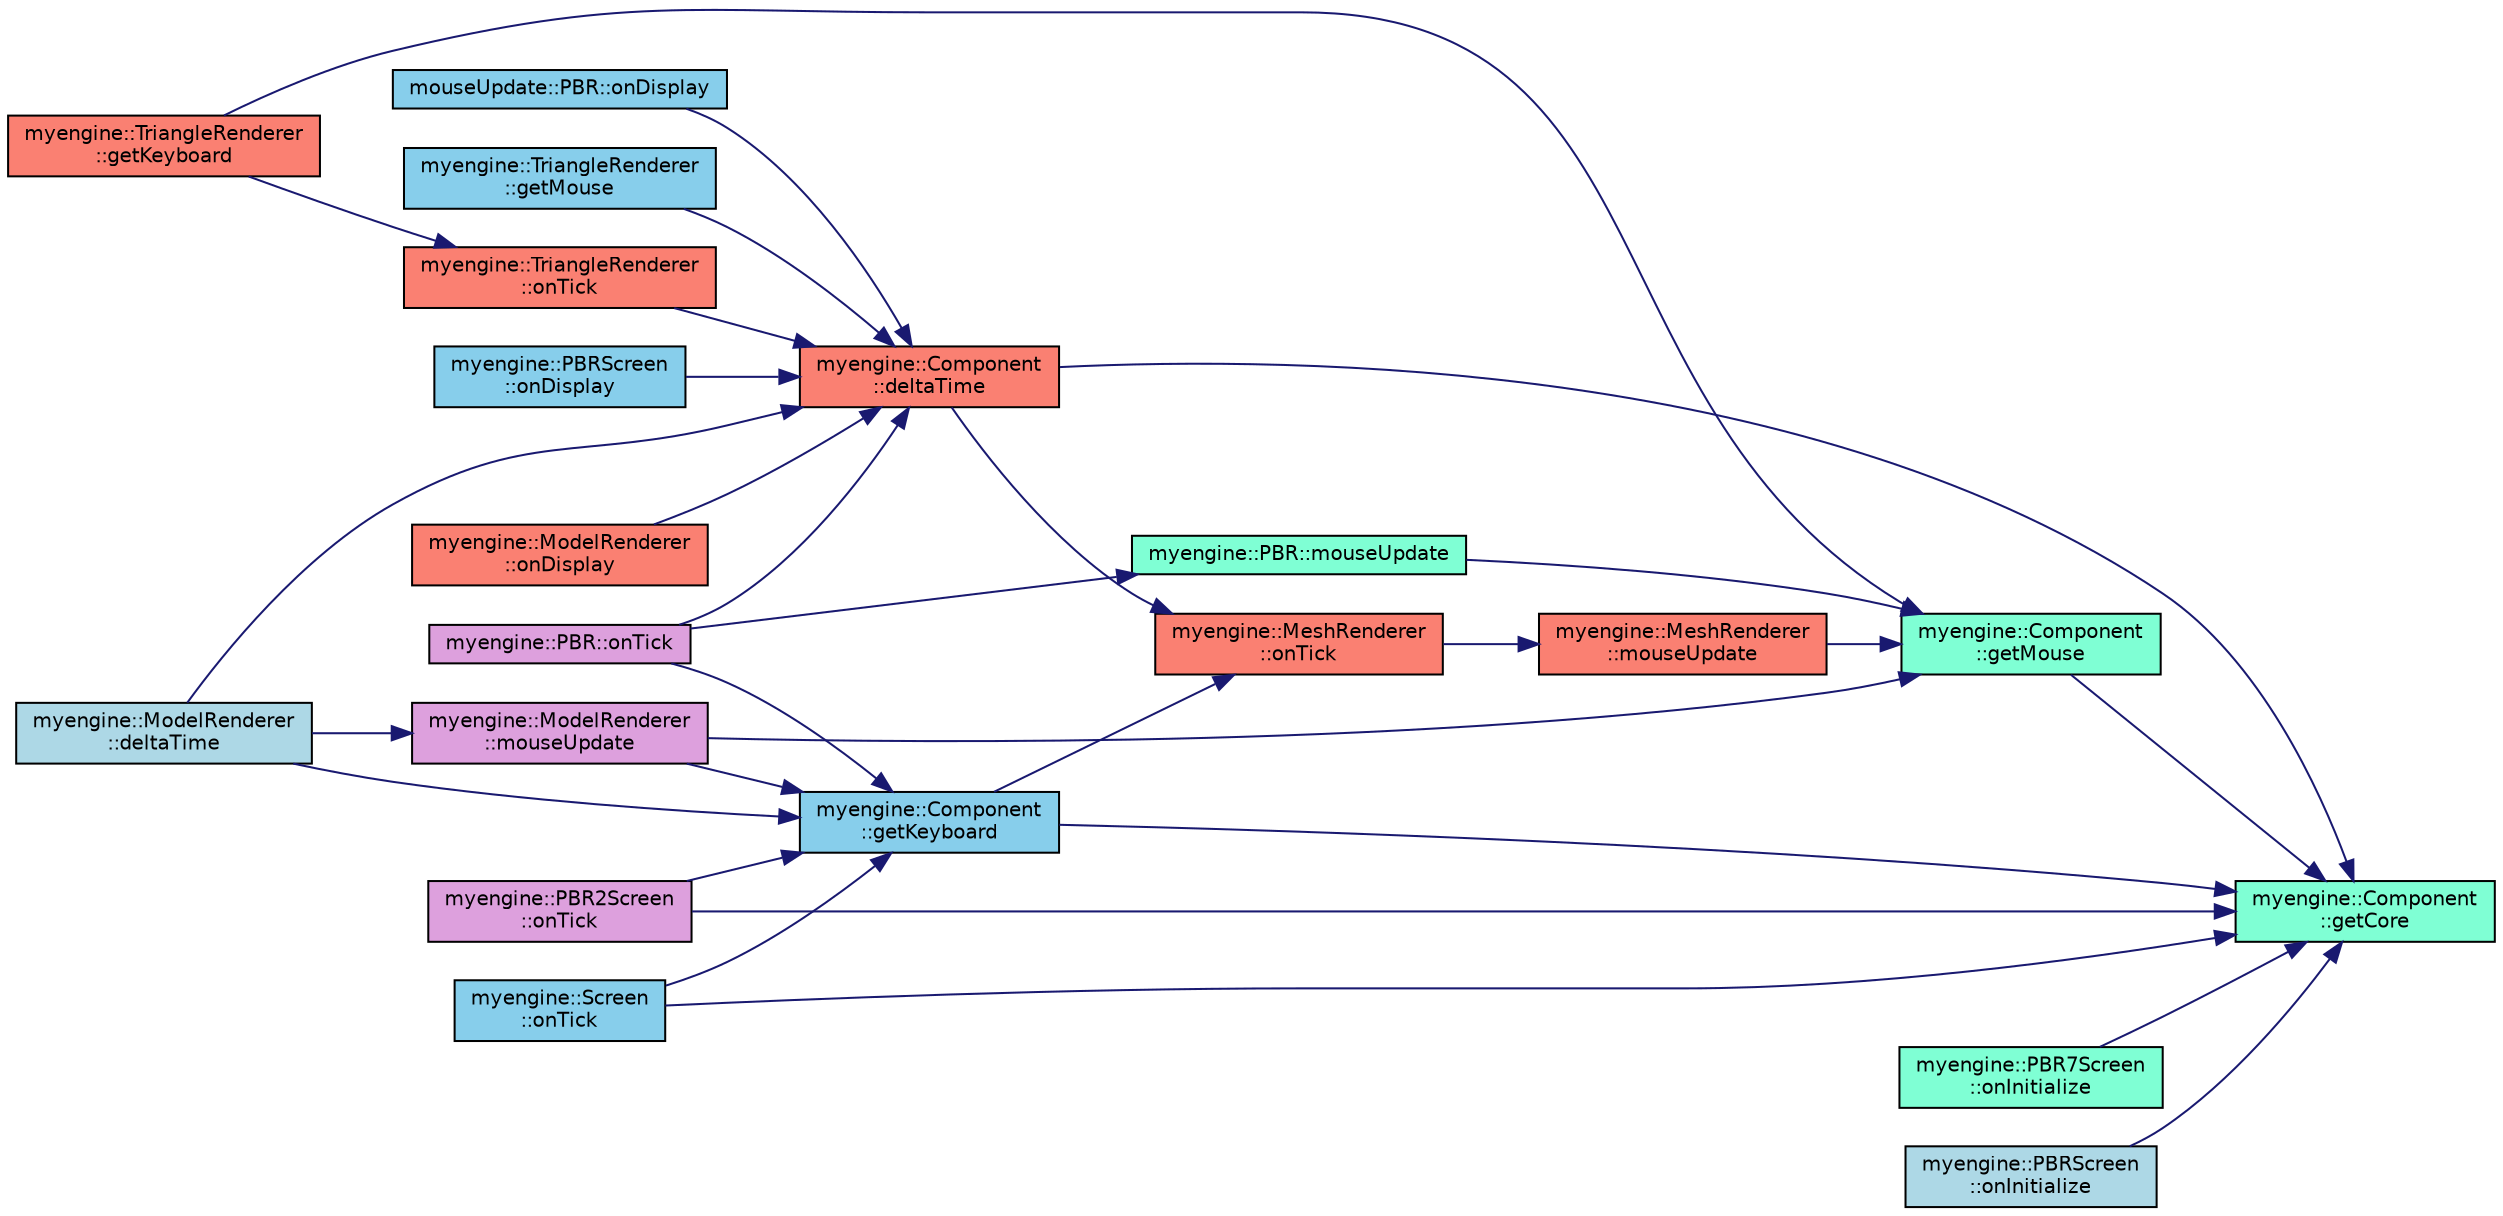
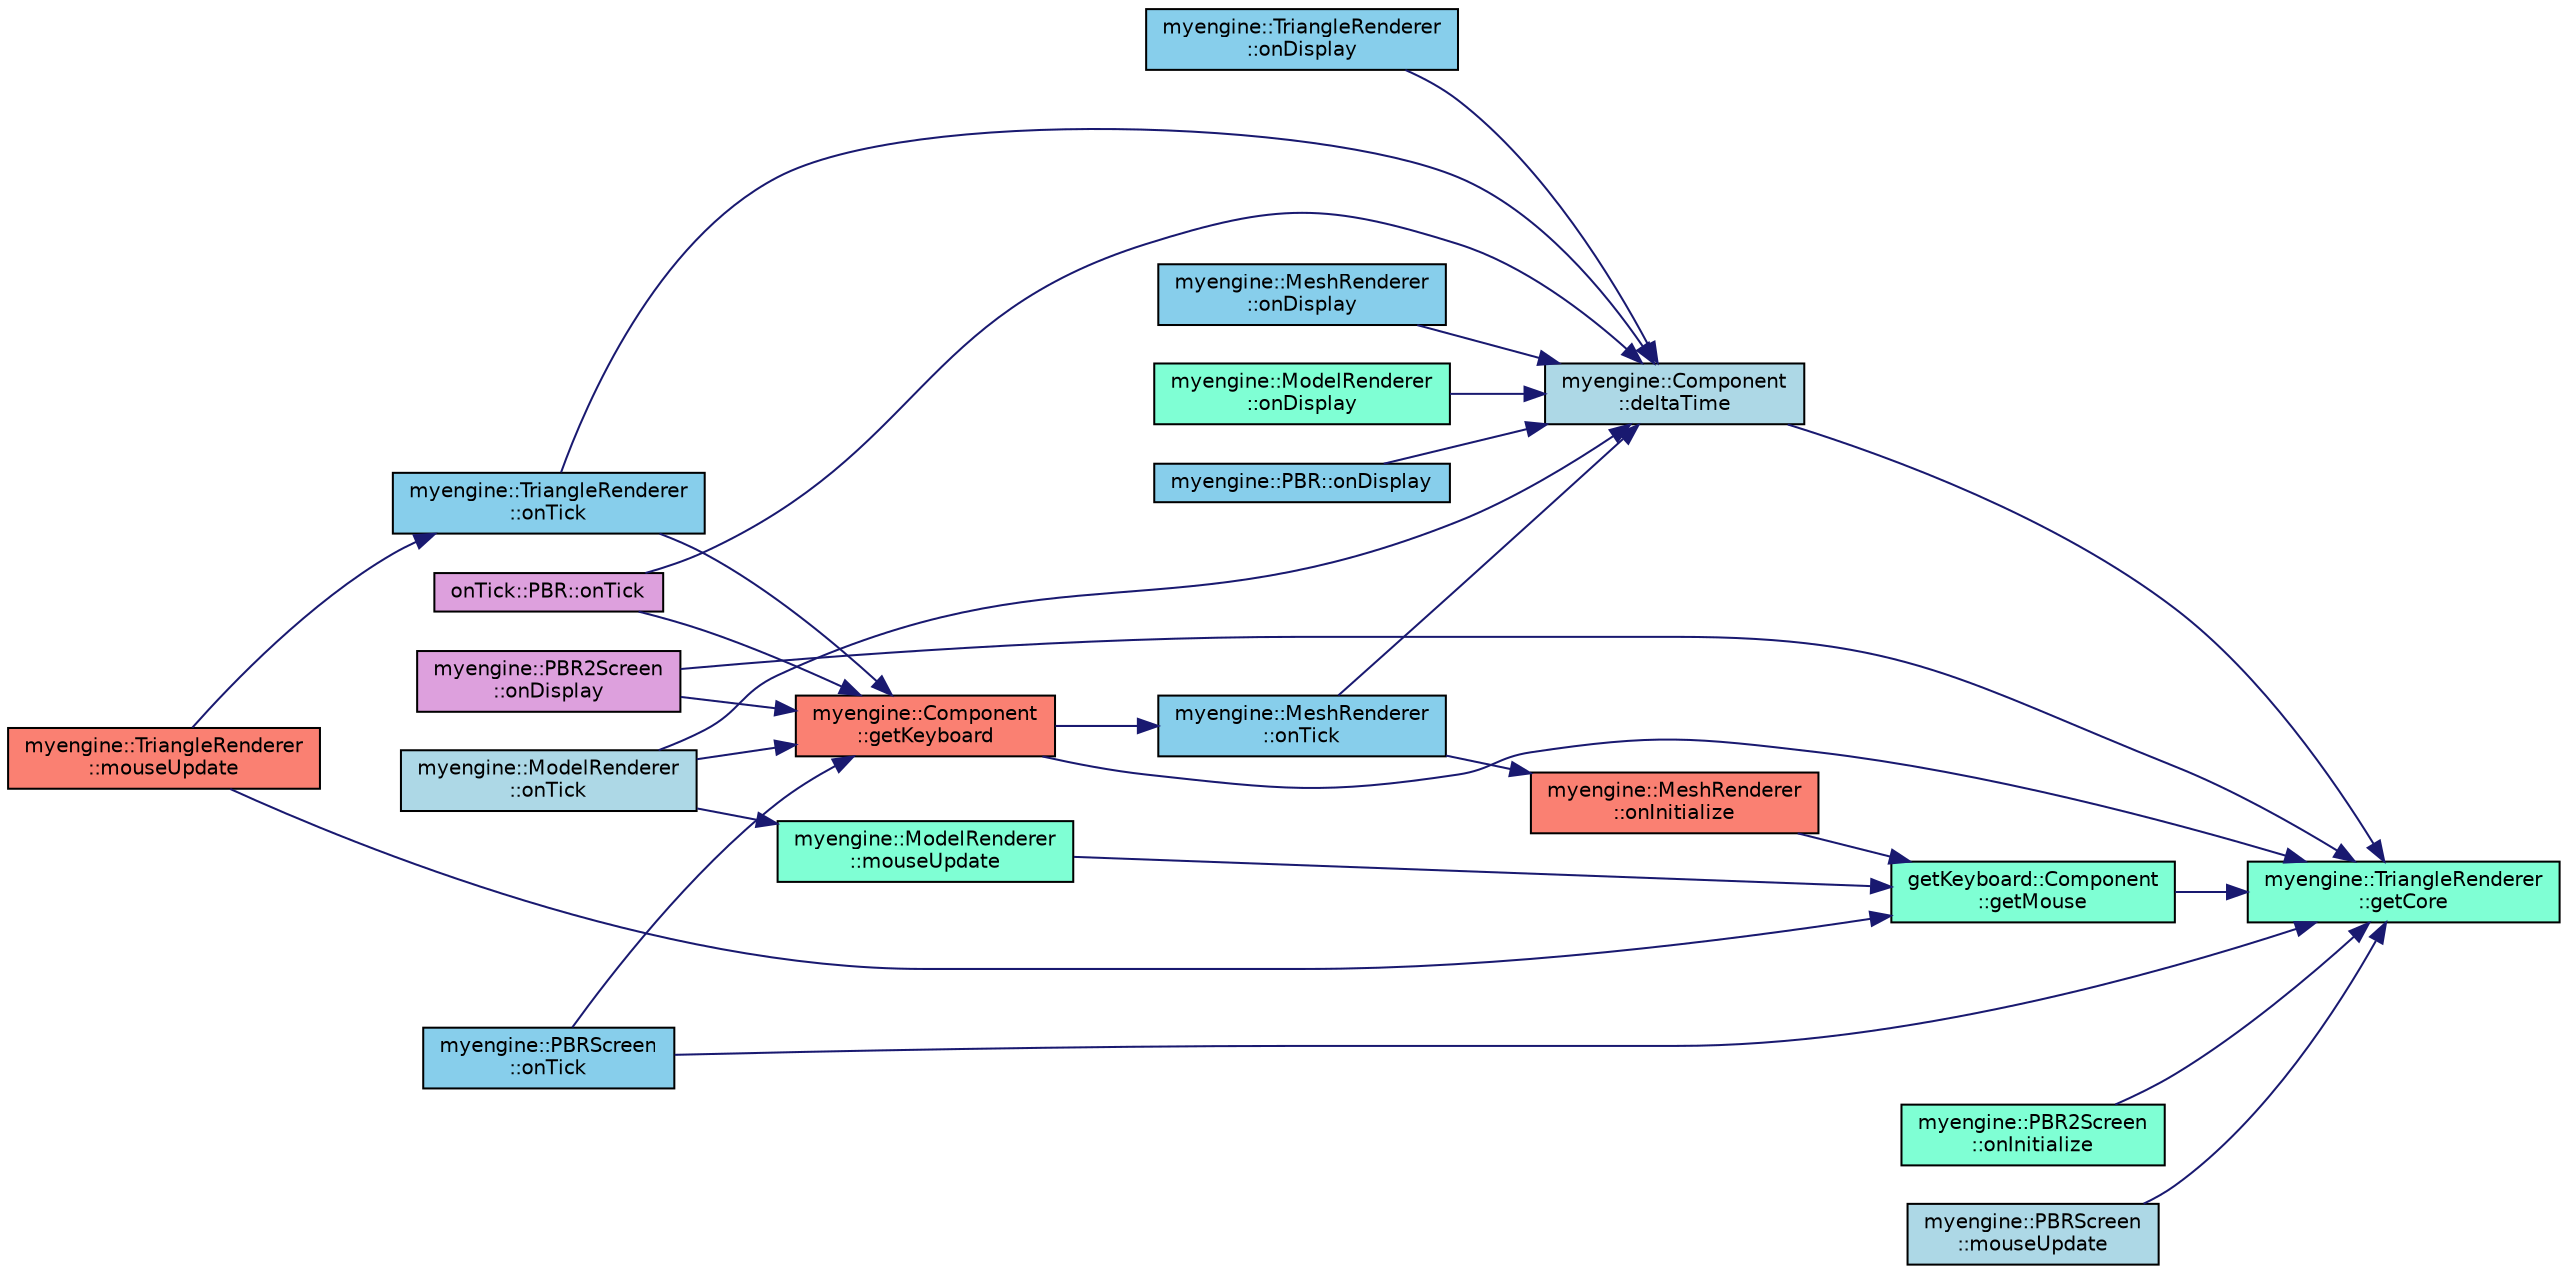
(560, 89) -> (1302, 483)
(164, 146) -> (164, 758)
(560, 178) -> (1302, 39)
(560, 278) -> (549, 503)
(560, 377) -> (1302, 295)
(929, 377) -> (1675, 394)
(1042, 518) -> (1481, 568)
(560, 555) -> (1302, 394)
(1299, 555) -> none
(560, 644) -> (549, 592)
(1299, 644) -> (1302, 726)
(1683, 644) -> (1675, 803)
(2031, 644) -> (2033, 892)
(164, 733) -> (549, 781)
(560, 733) -> (925, 852)
(734, 775) -> (775, 598)
(929, 822) -> (925, 726)
(560, 911) -> (549, 681)
(2365, 911) -> (2404, 892)
(560, 1011) -> (549, 1058)
(2031, 1077) -> (2033, 1135)
(2031, 1177) -> (2033, 1234)
